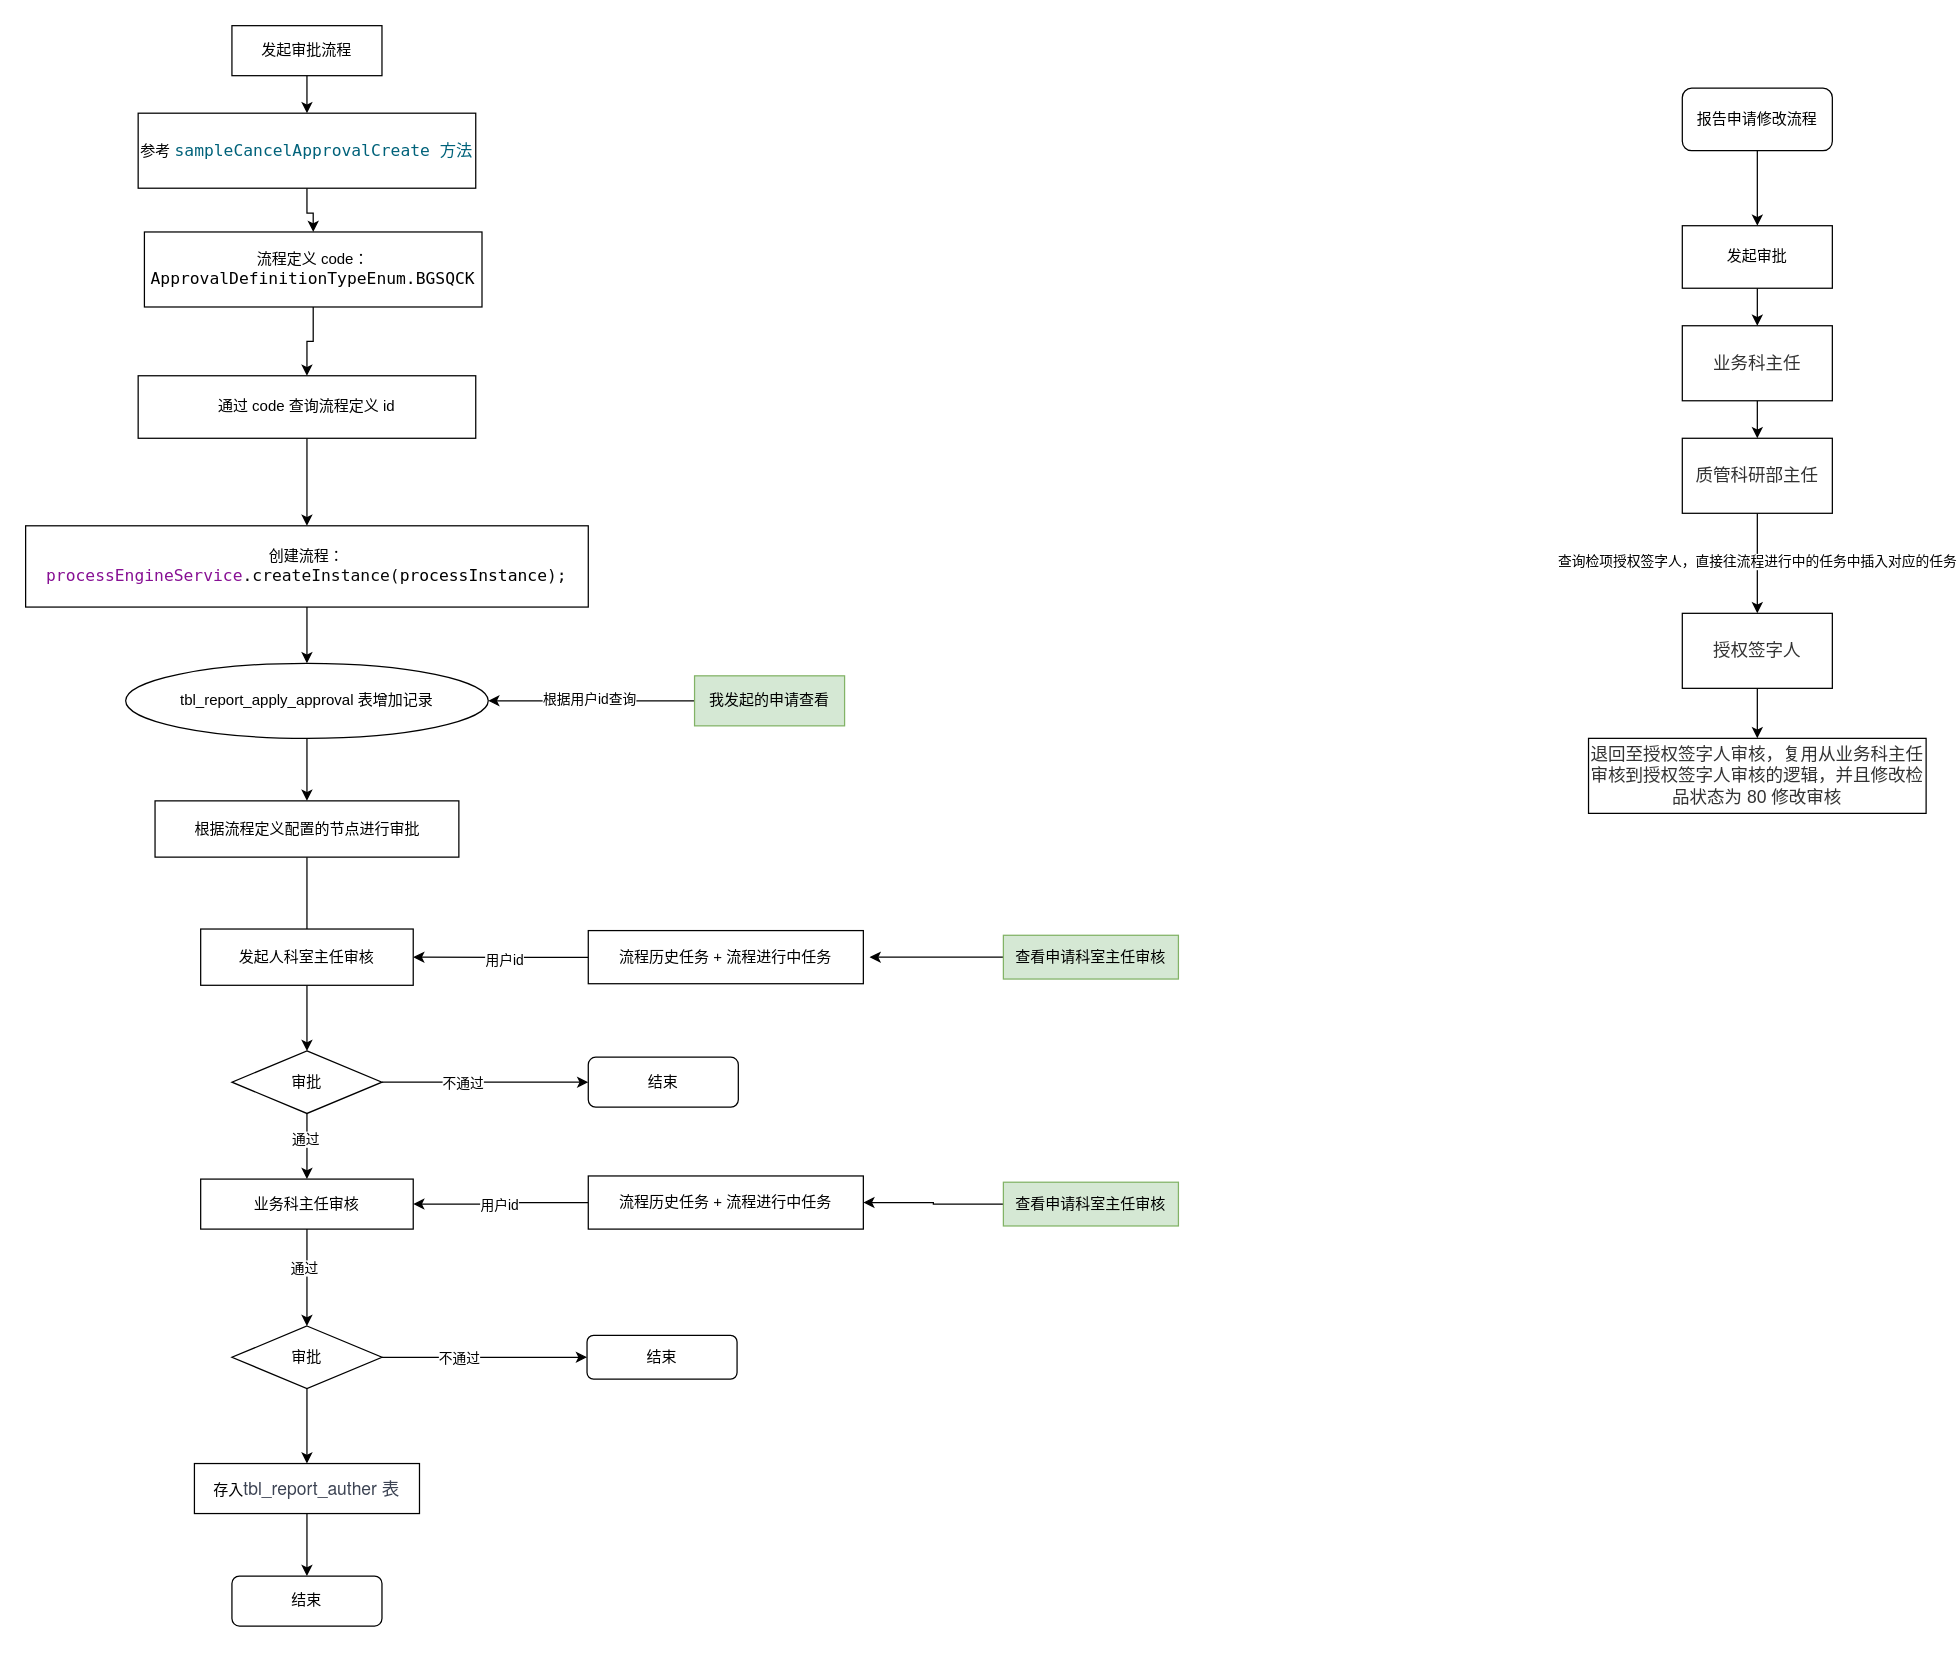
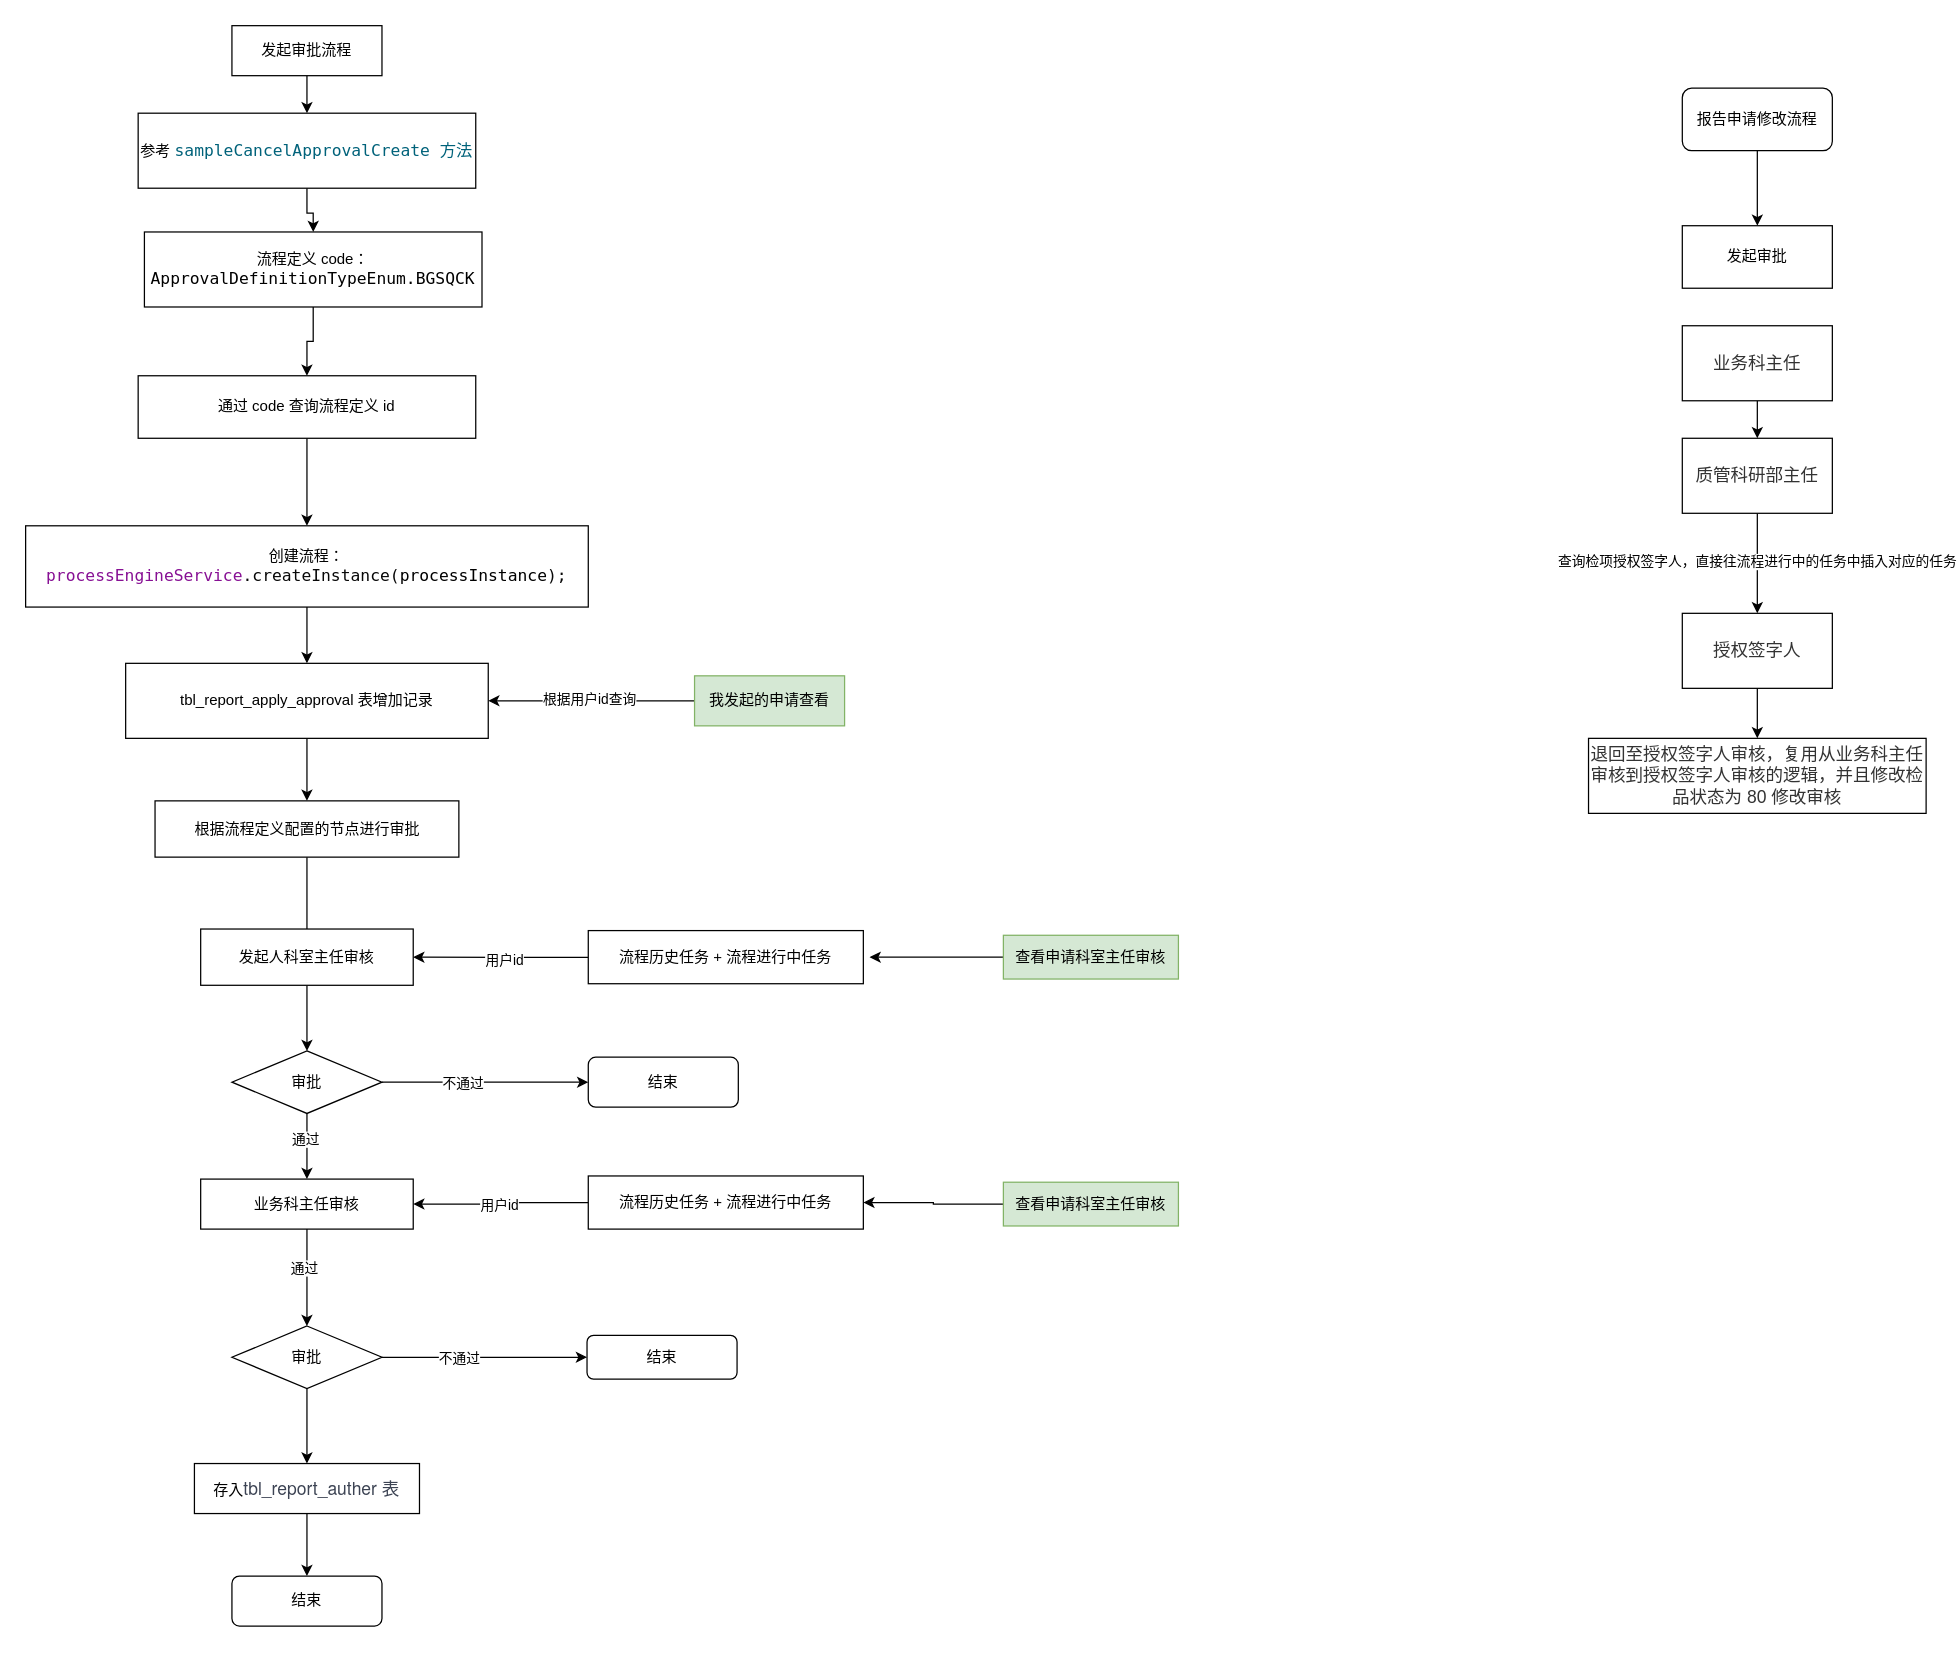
(1757, 311) -> none
(307, 701) -> (307, 701)
